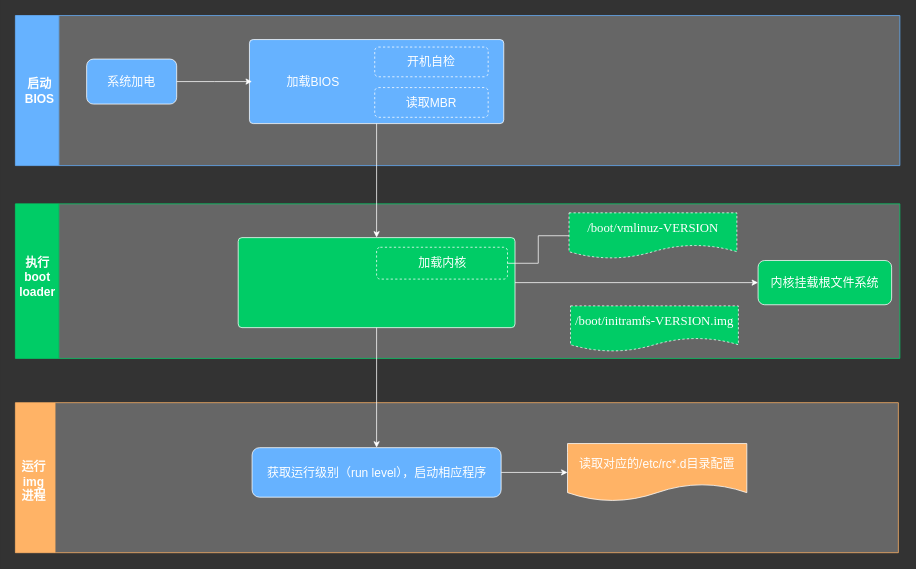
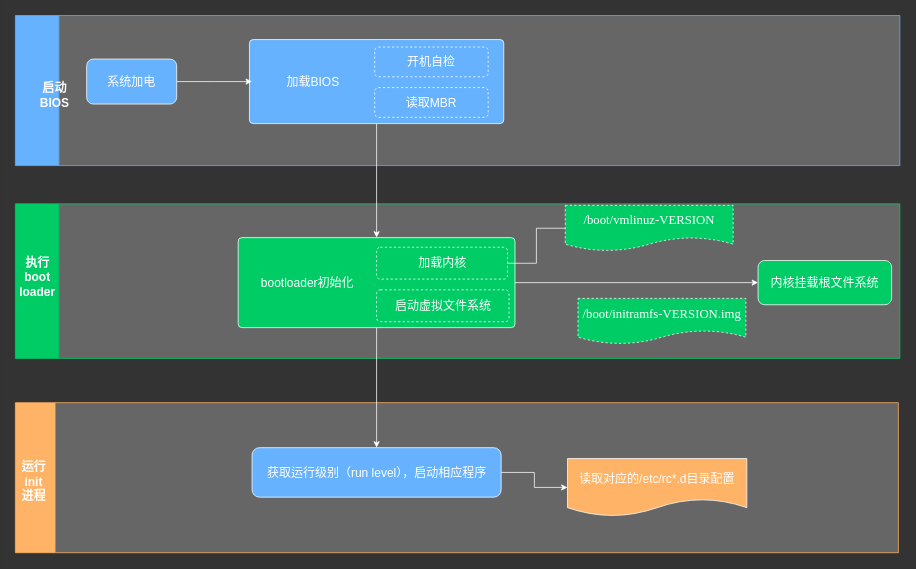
(39, 91) -> (54, 95)
(653, 235) -> (649, 228)
none -> (307, 282)
none -> (443, 306)
(654, 328) -> (662, 321)
(657, 472) -> (657, 487)
(34, 481) -> (34, 481)
